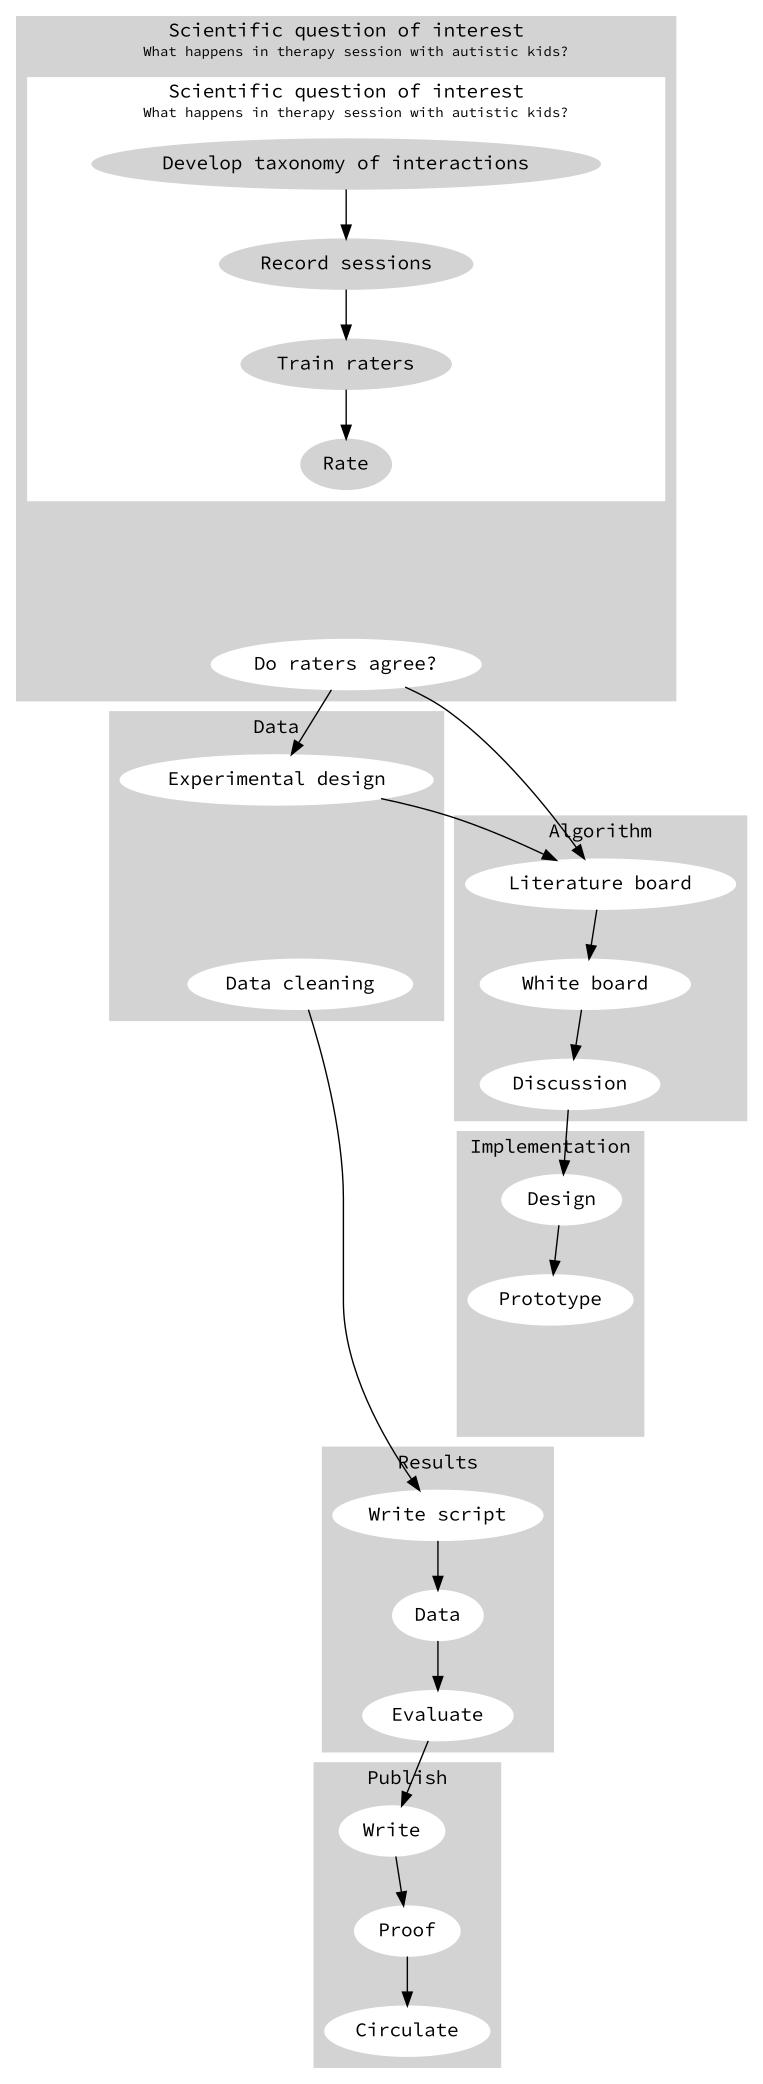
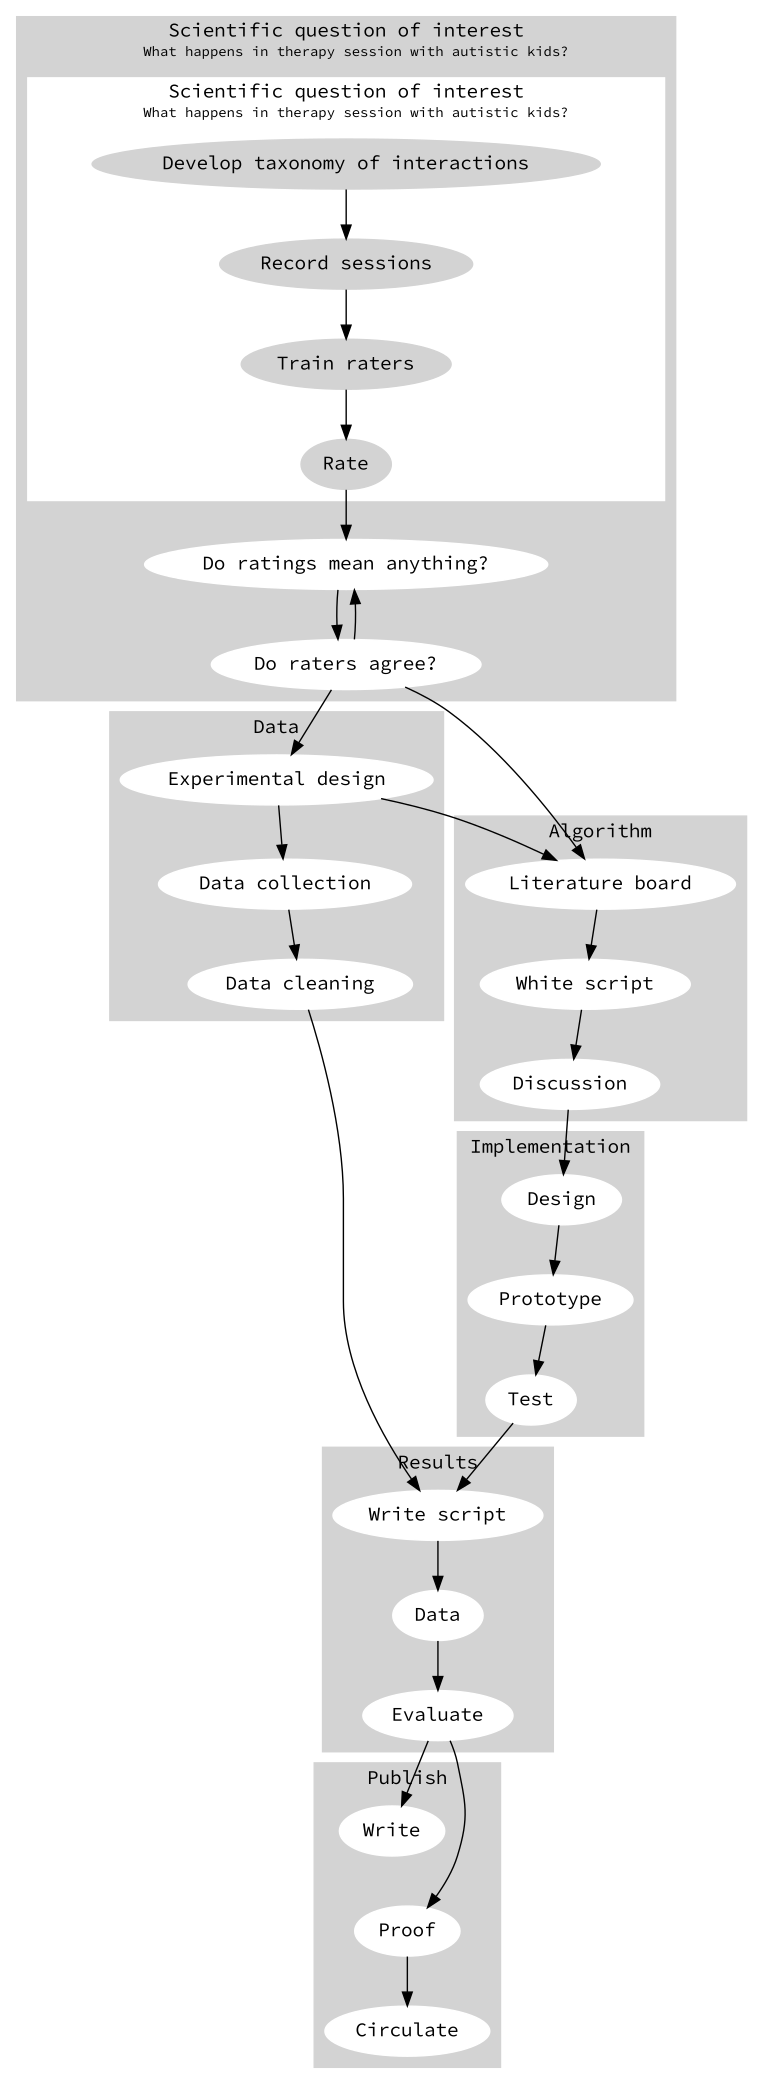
none -> (346, 564)
none -> (285, 884)
(585, 984) -> (585, 984)
none -> (531, 1400)
(399, 1874) -> (465, 1821)
